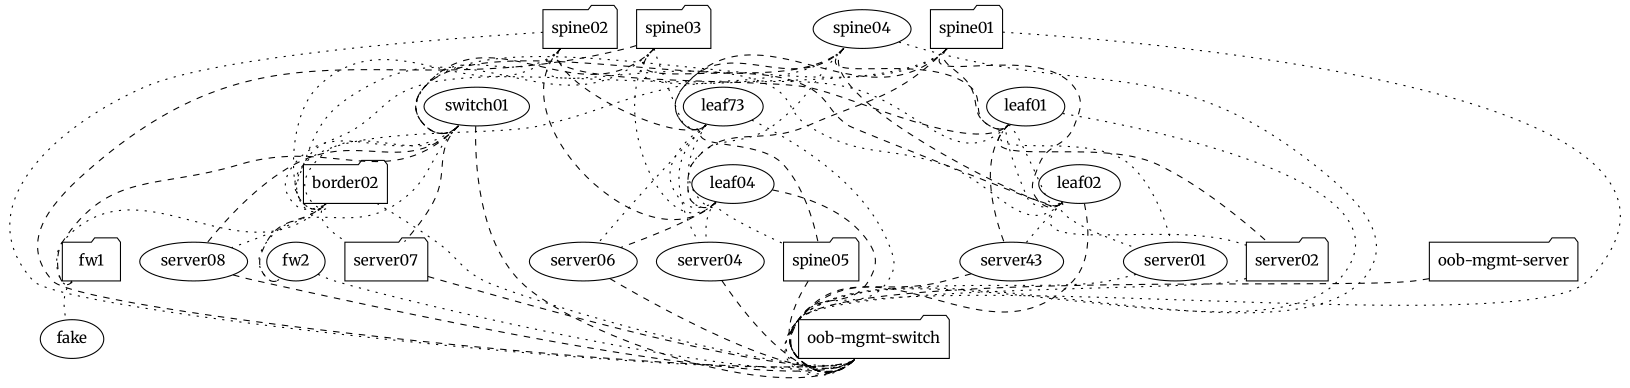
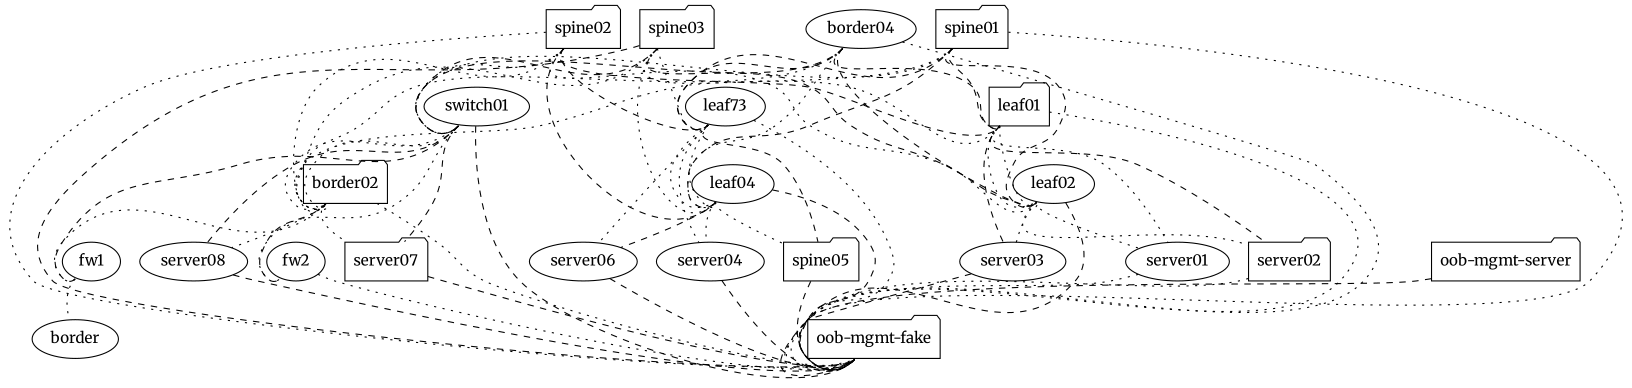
(862, 29) -> (861, 29)
(1026, 107) -> (1019, 107)
(91, 262) -> (91, 262)
(1012, 262) -> (1013, 262)
(72, 339) -> (75, 339)
(874, 339) -> (874, 339)
